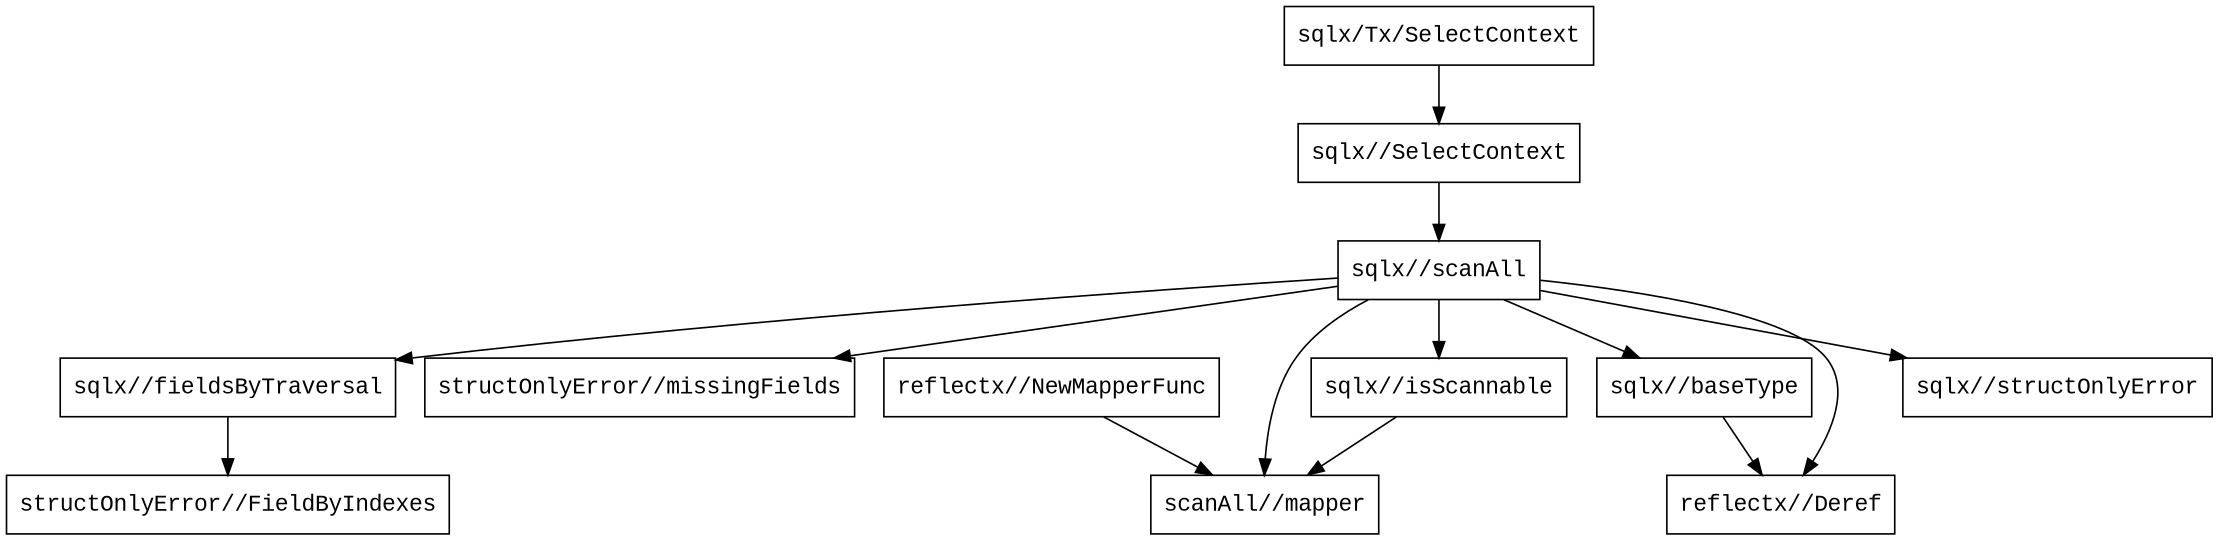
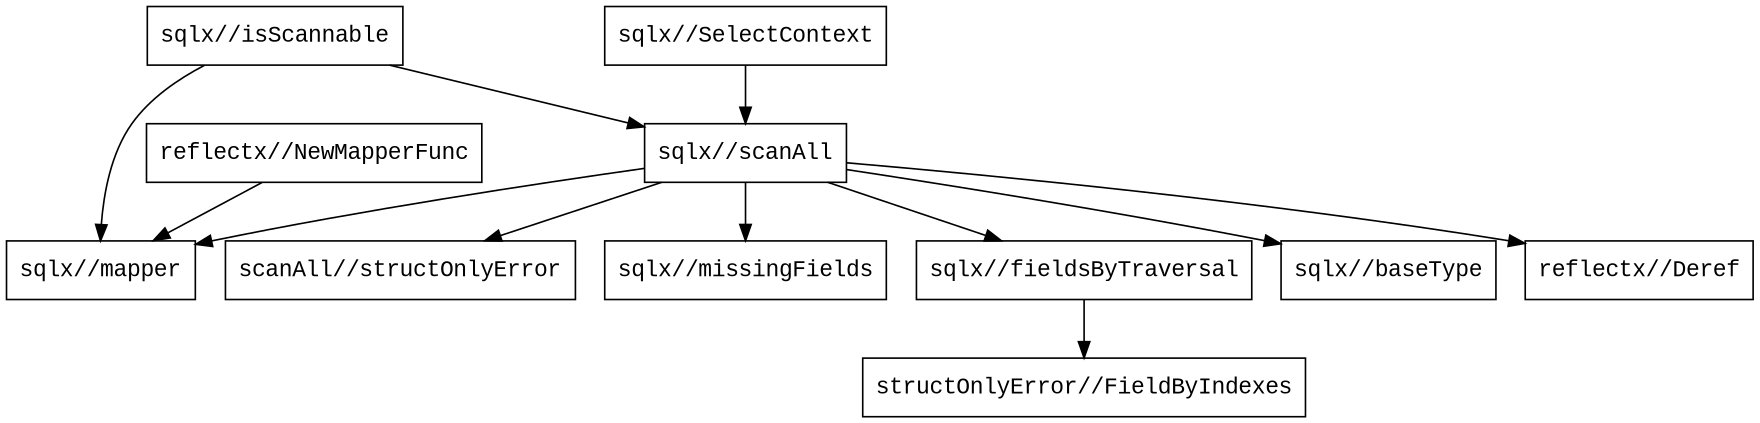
(1439, 36) -> none
(1439, 321) -> (509, 94)
(640, 387) -> (746, 270)
(2058, 387) -> (400, 270)
(1738, 439) -> none
(1265, 505) -> (101, 270)
